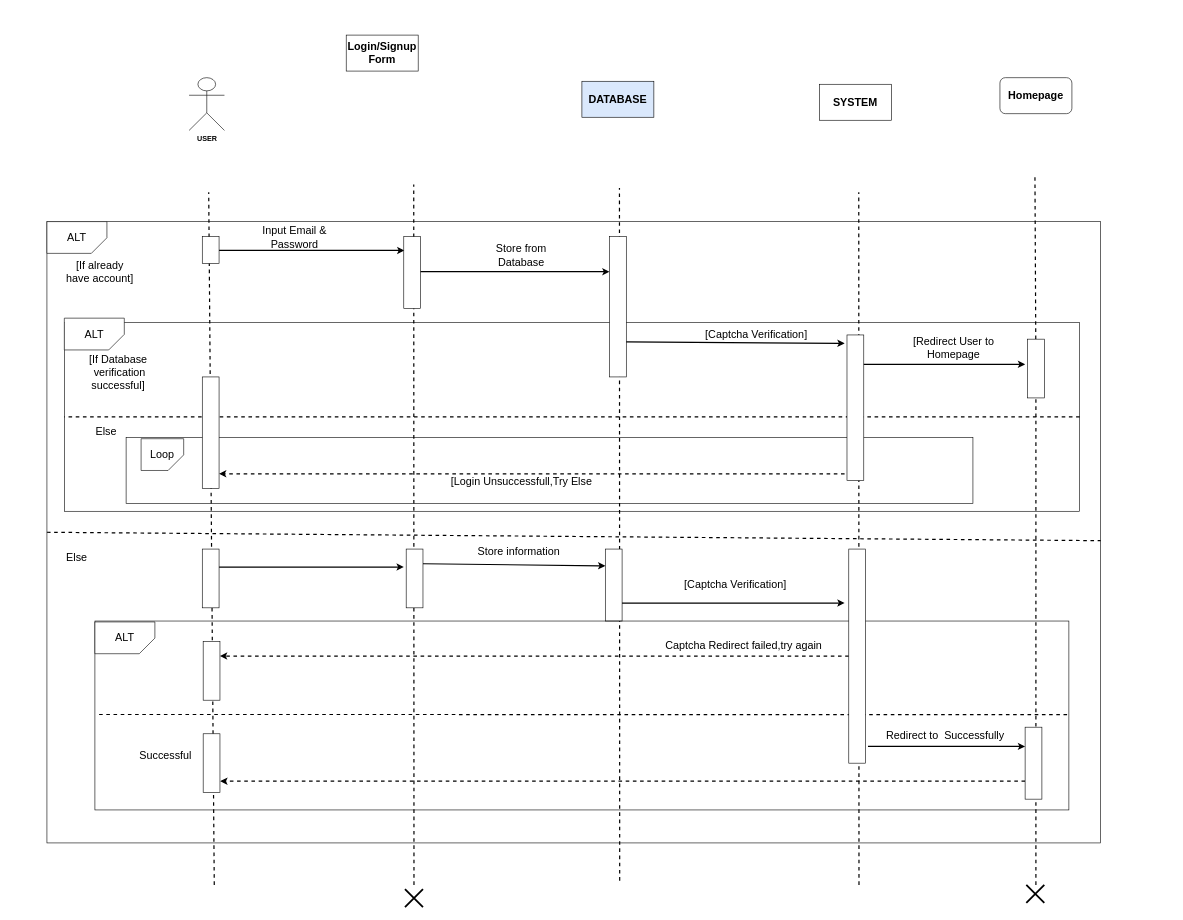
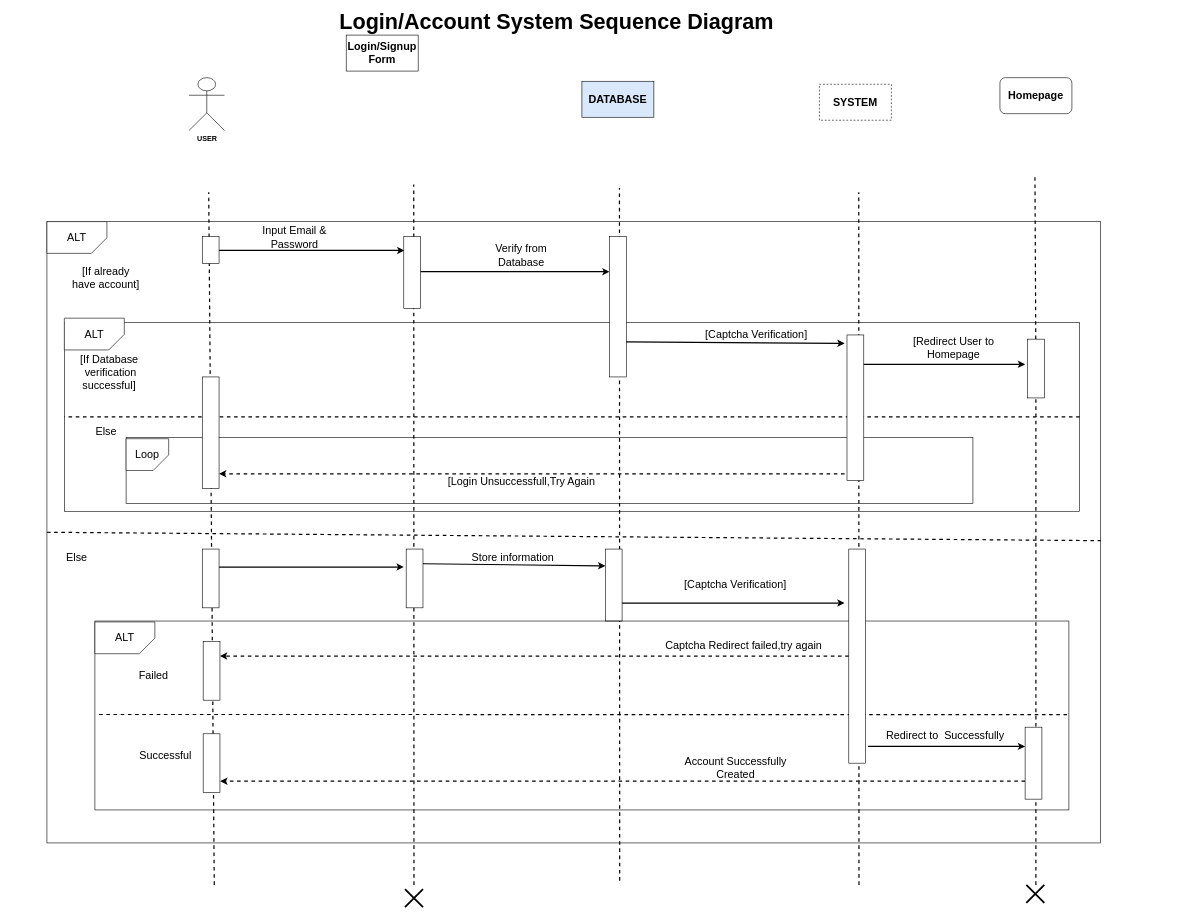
none -> (556, 21)
(855, 102) -> (855, 102)
(521, 256) -> (521, 256)
(100, 273) -> (106, 279)
(118, 373) -> (109, 373)
(162, 455) -> (147, 455)
(521, 482) -> (521, 482)
(519, 552) -> (513, 558)
none -> (153, 676)
none -> (735, 768)
